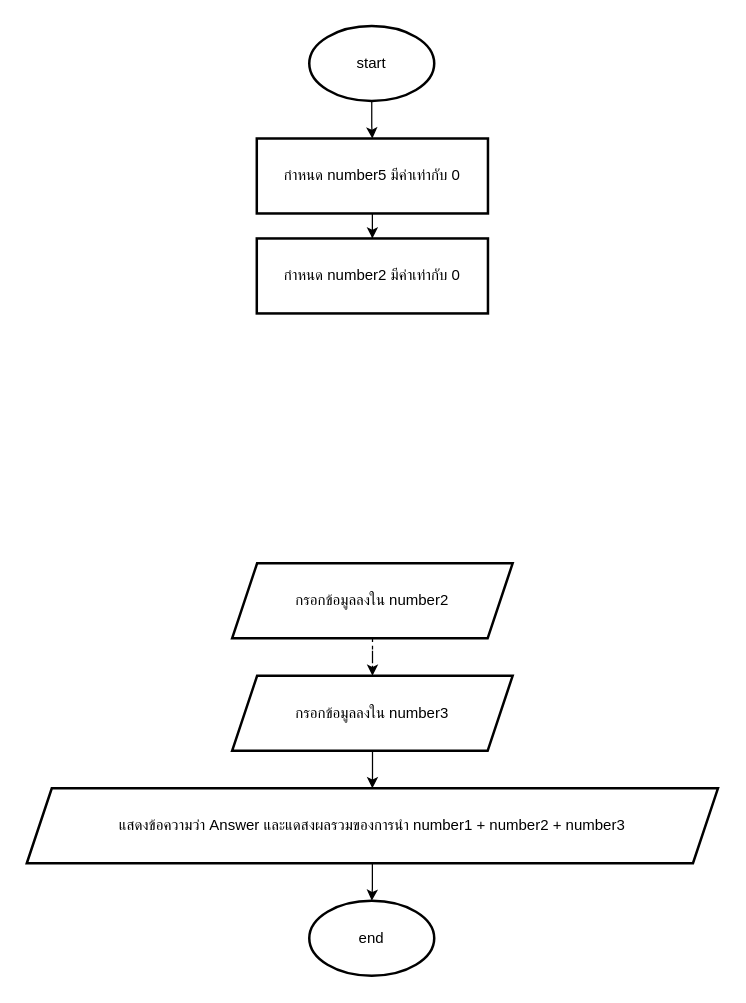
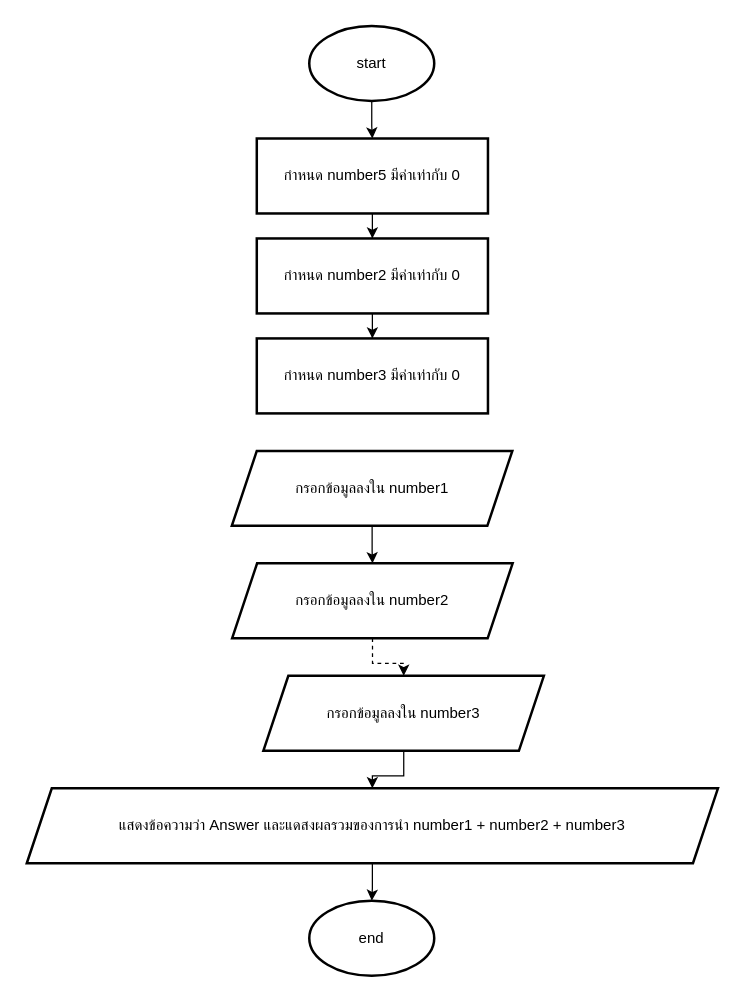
none -> (373, 330)
none -> (373, 376)
none -> (372, 488)
none -> (372, 540)
(373, 713) -> (404, 713)
